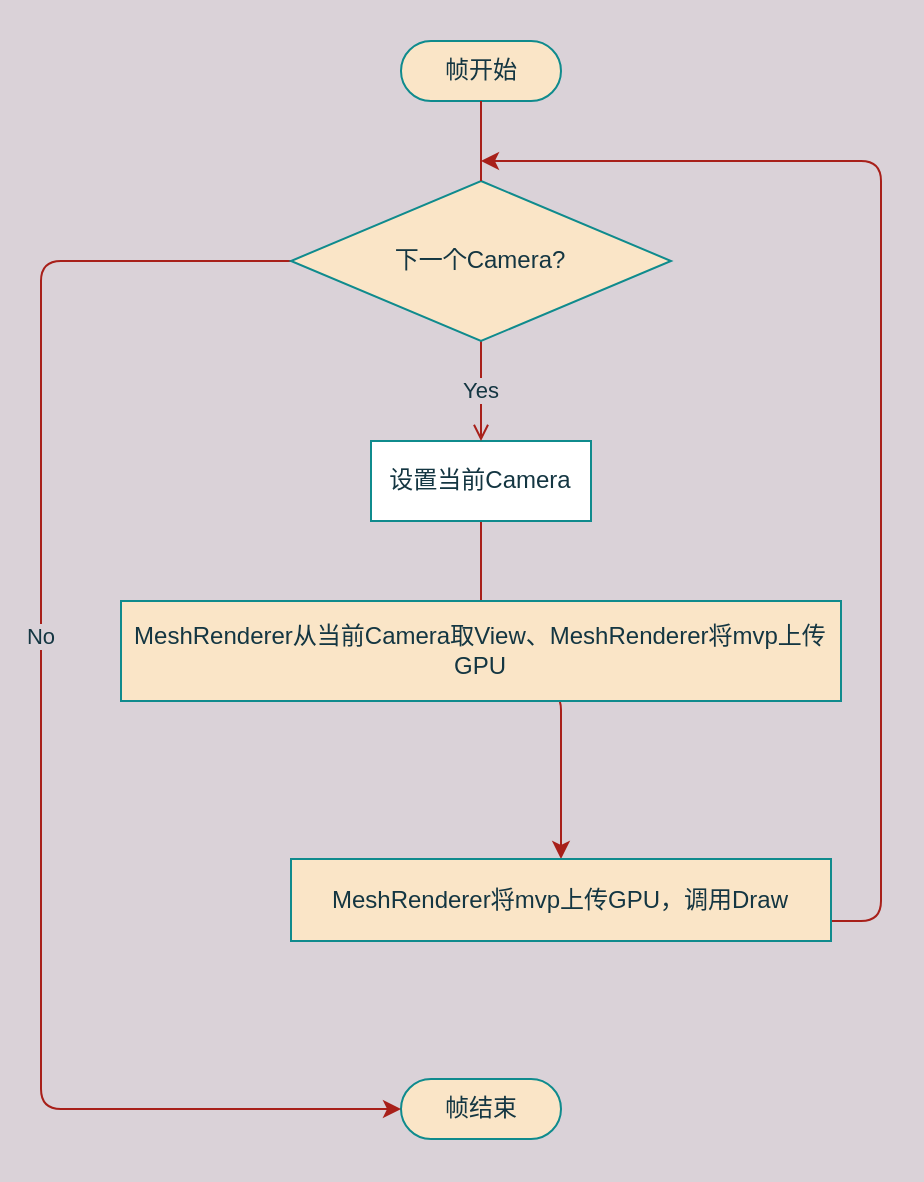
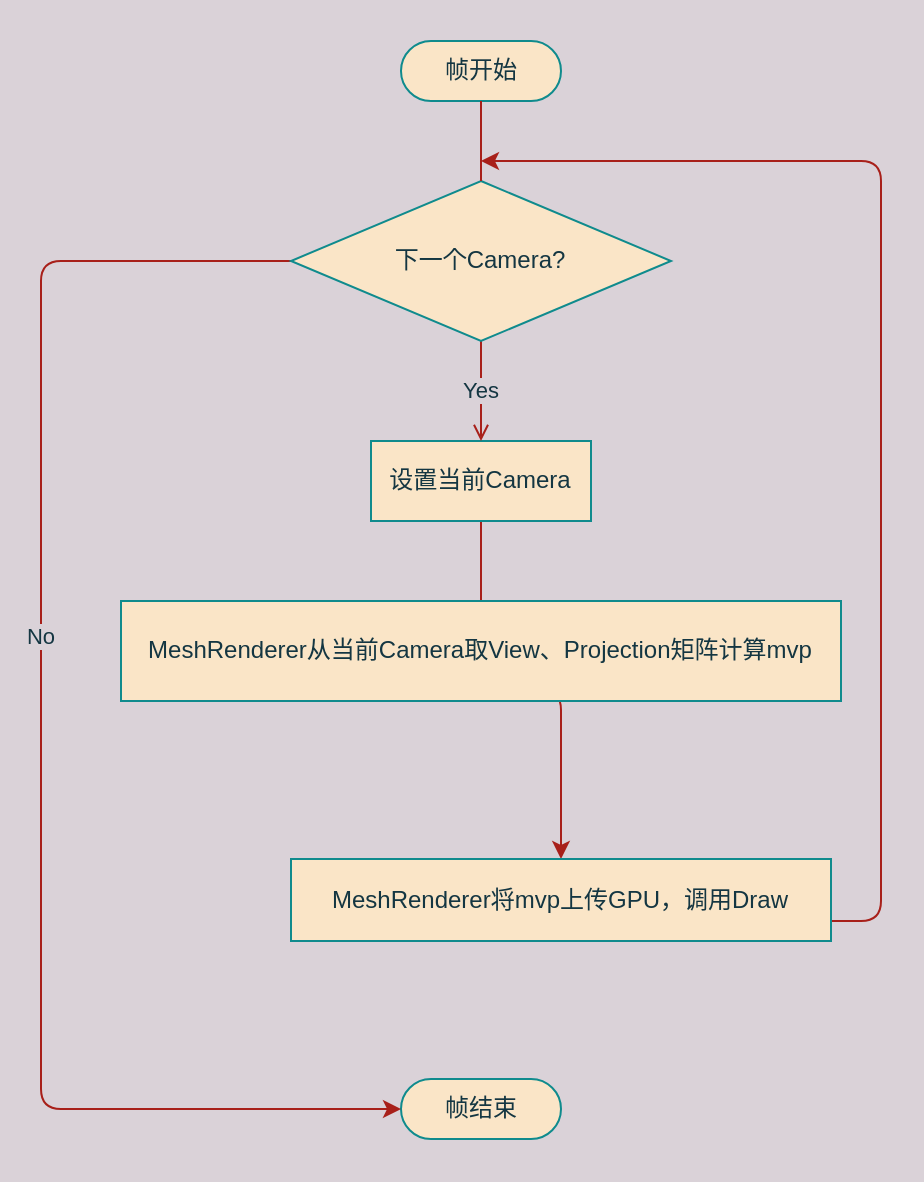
(481, 481) -> (481, 481)
(481, 651) -> (481, 651)
